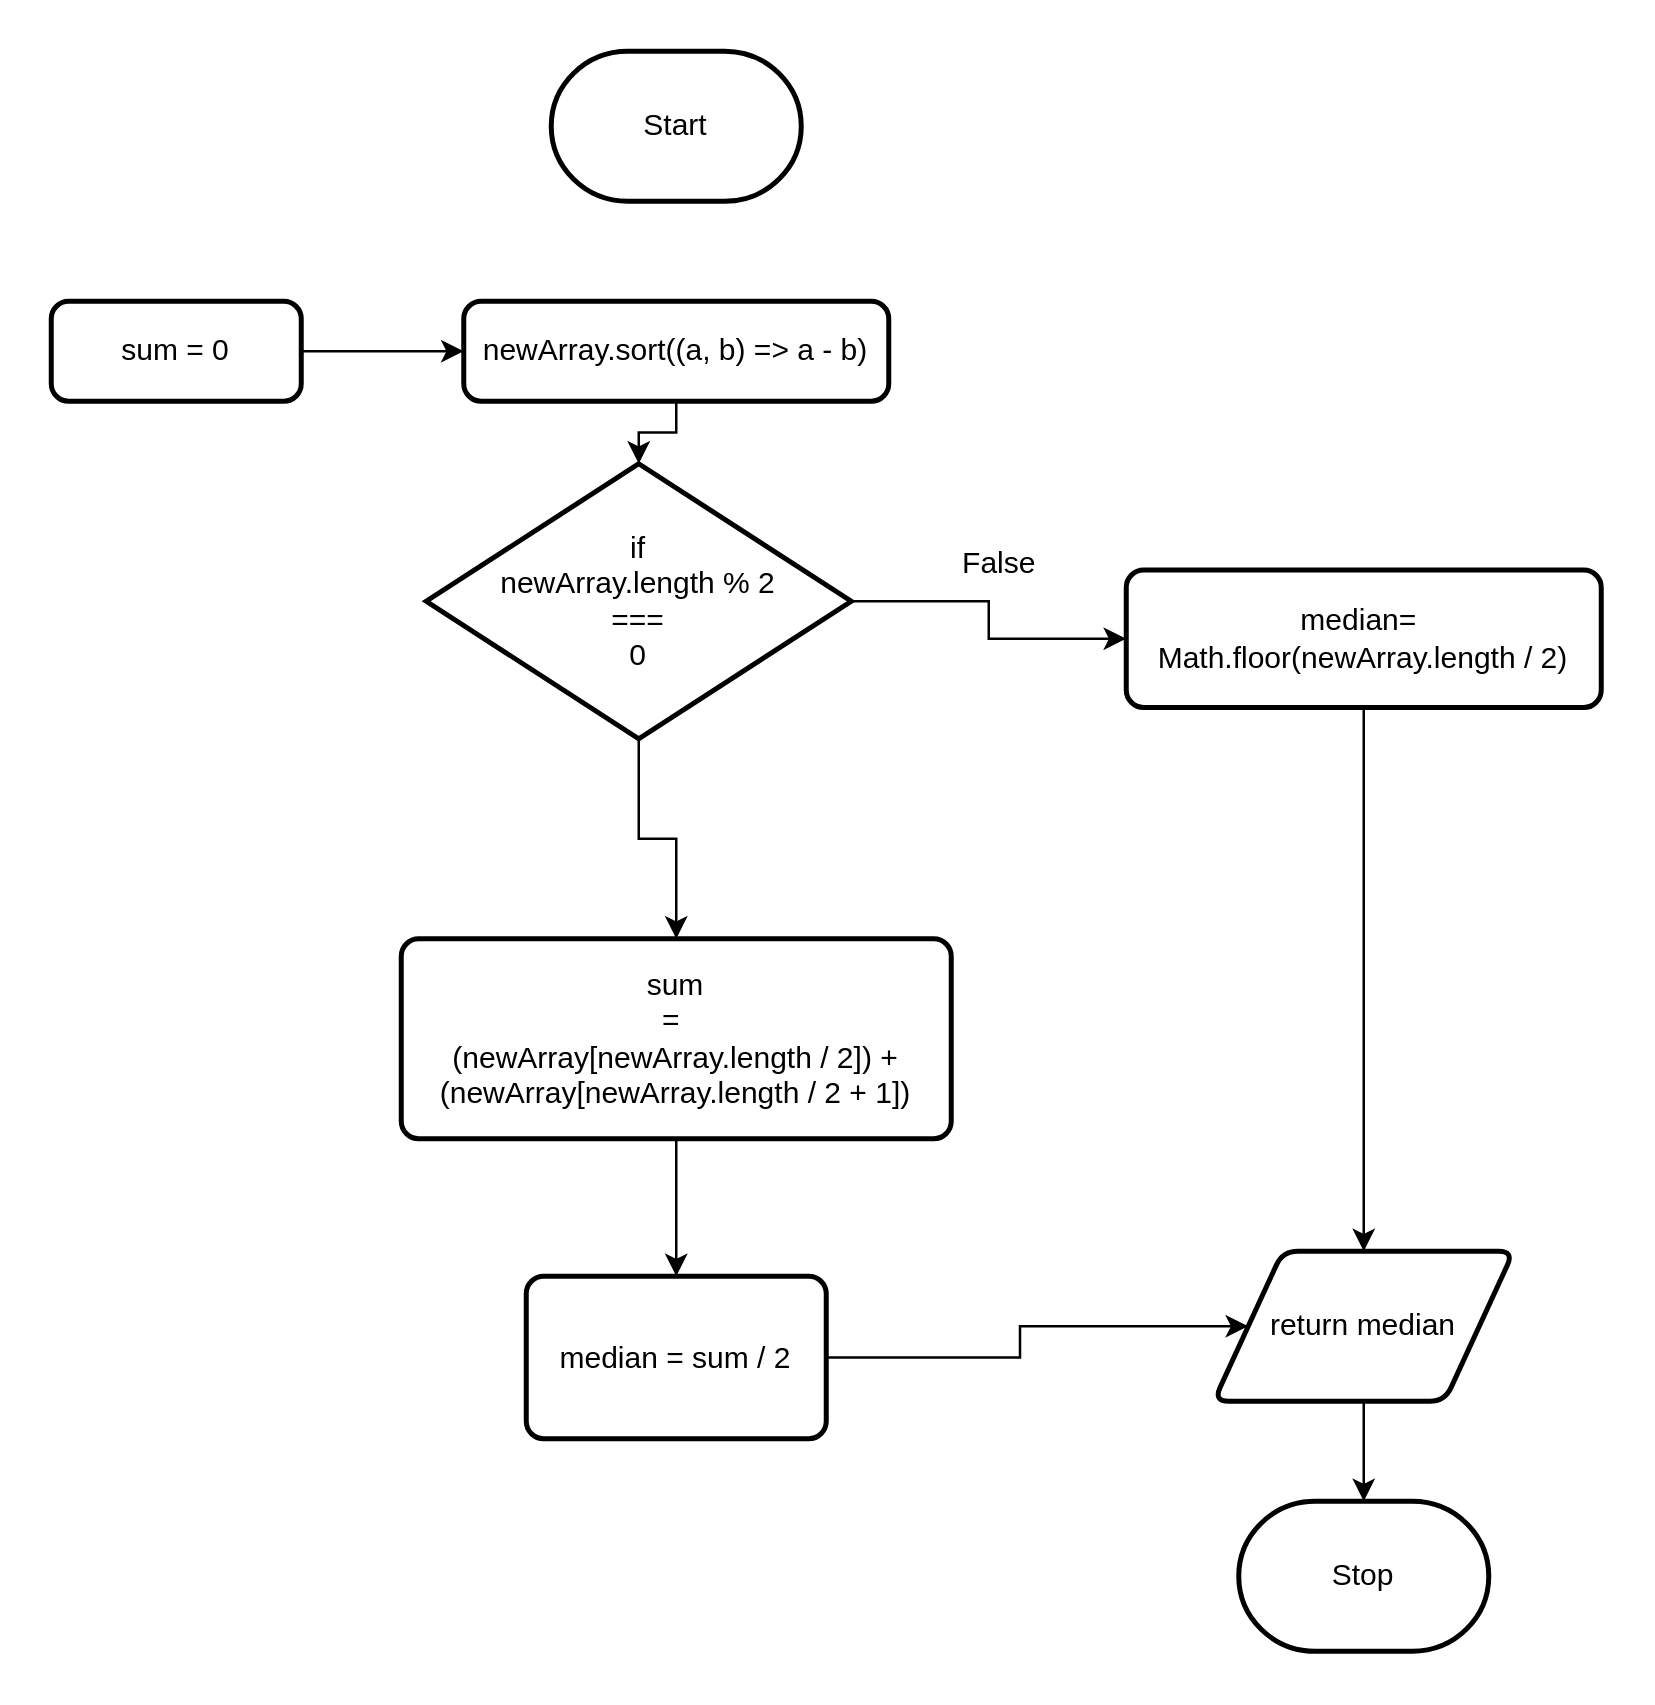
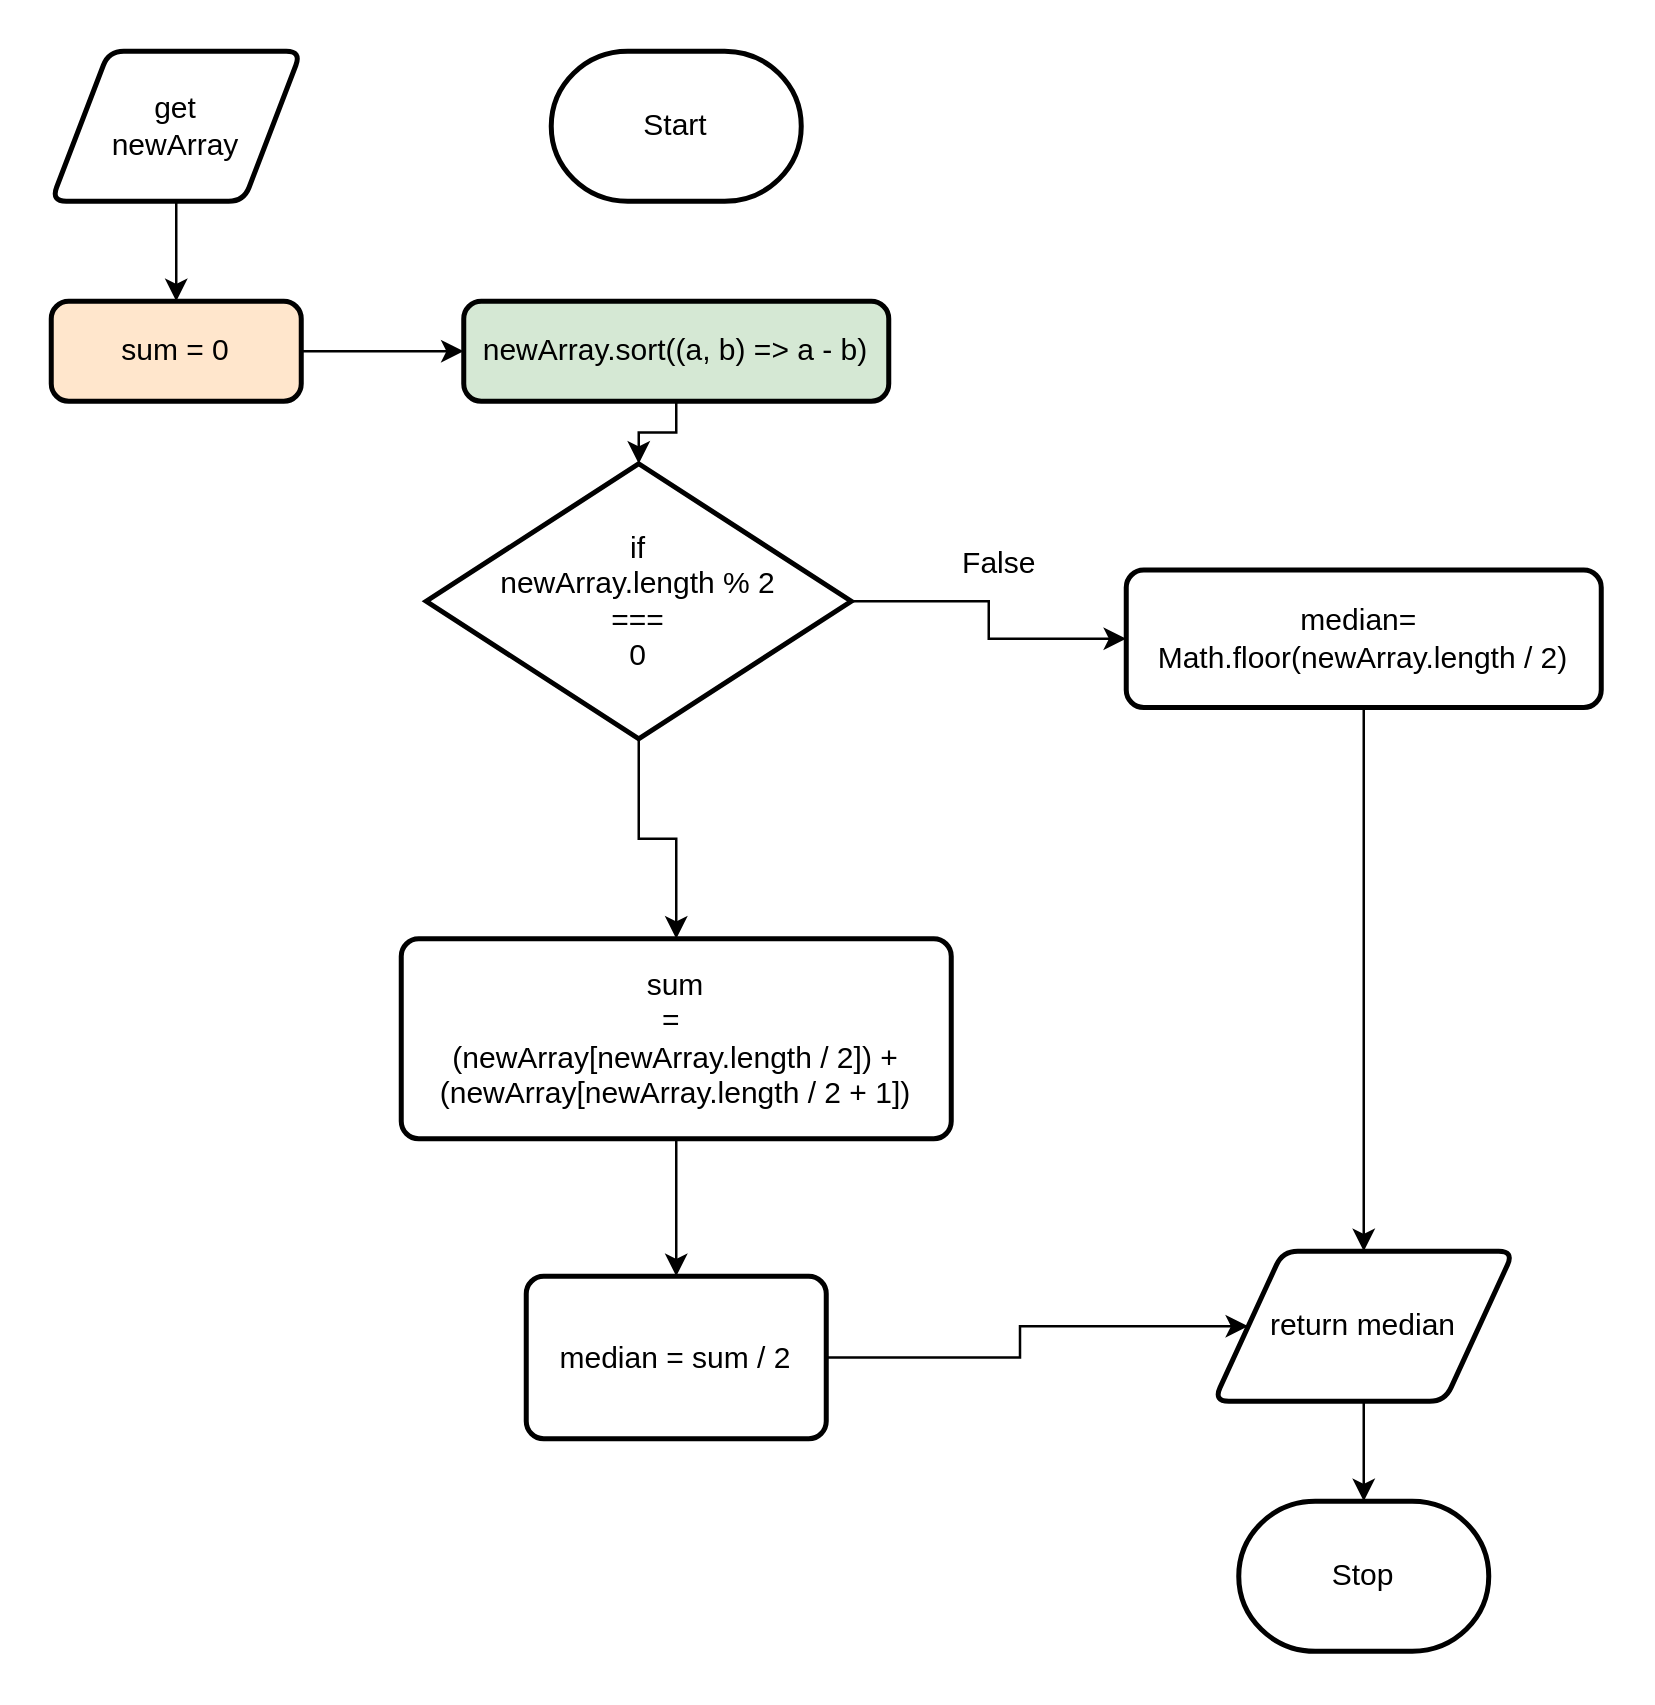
none -> (176, 126)
none -> (176, 243)
(176, 351) -> (176, 351)
(676, 351) -> (676, 351)
